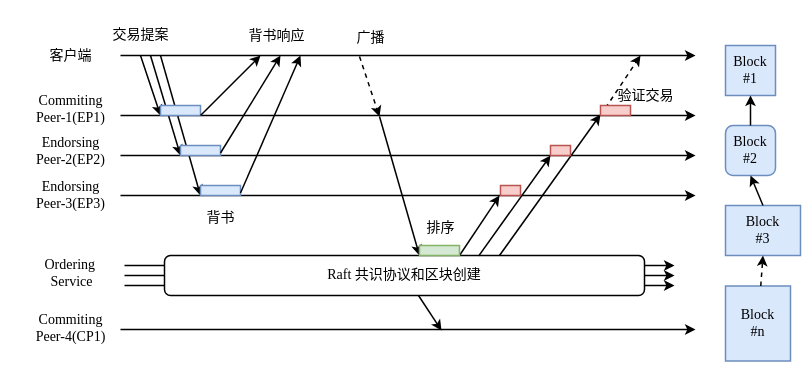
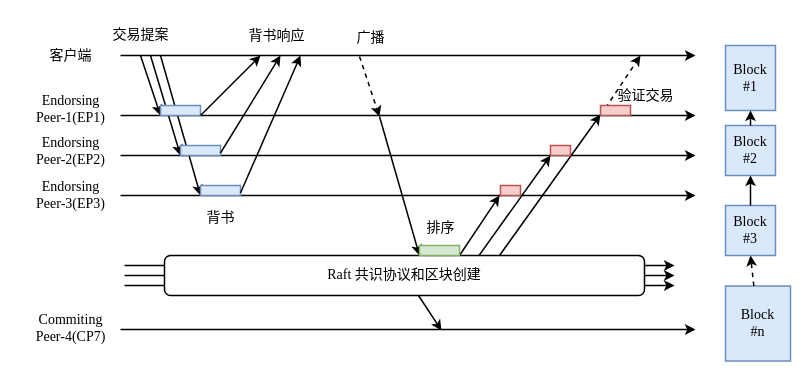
(751, 71) -> (751, 78)
(71, 110) -> (71, 110)
(751, 151) -> (751, 151)
(763, 231) -> (751, 231)
(72, 274) -> none
(71, 329) -> (71, 329)
